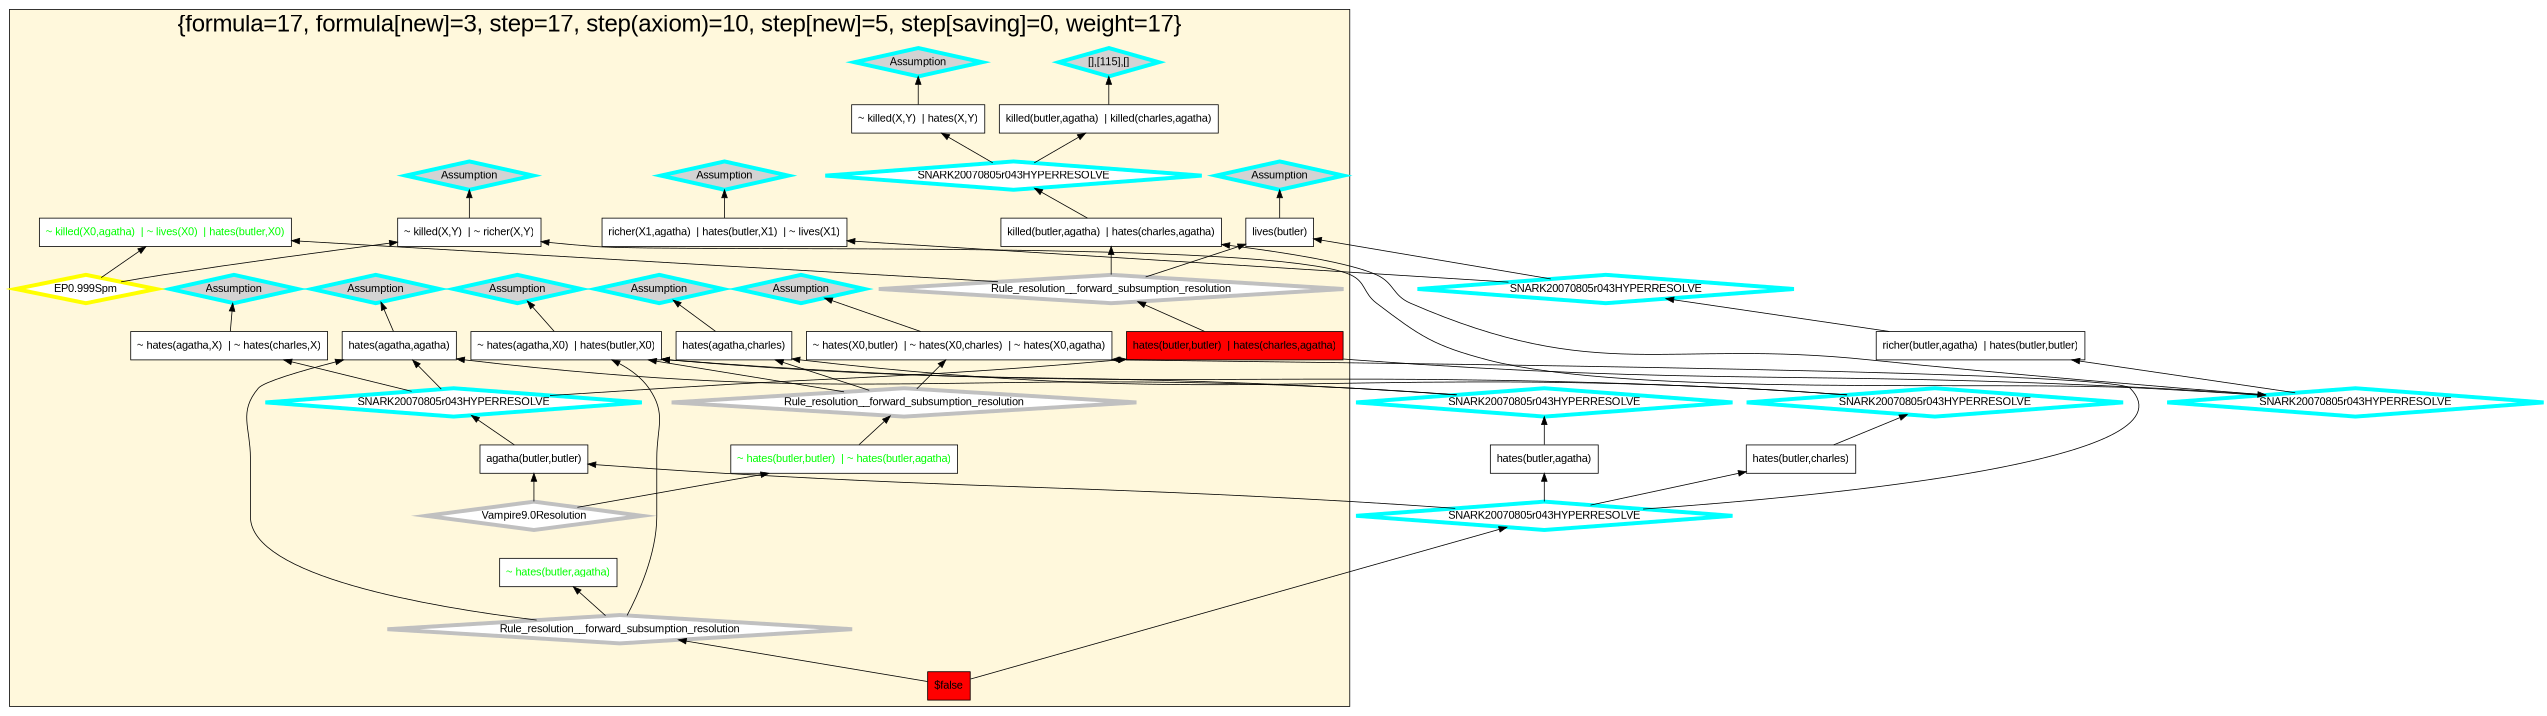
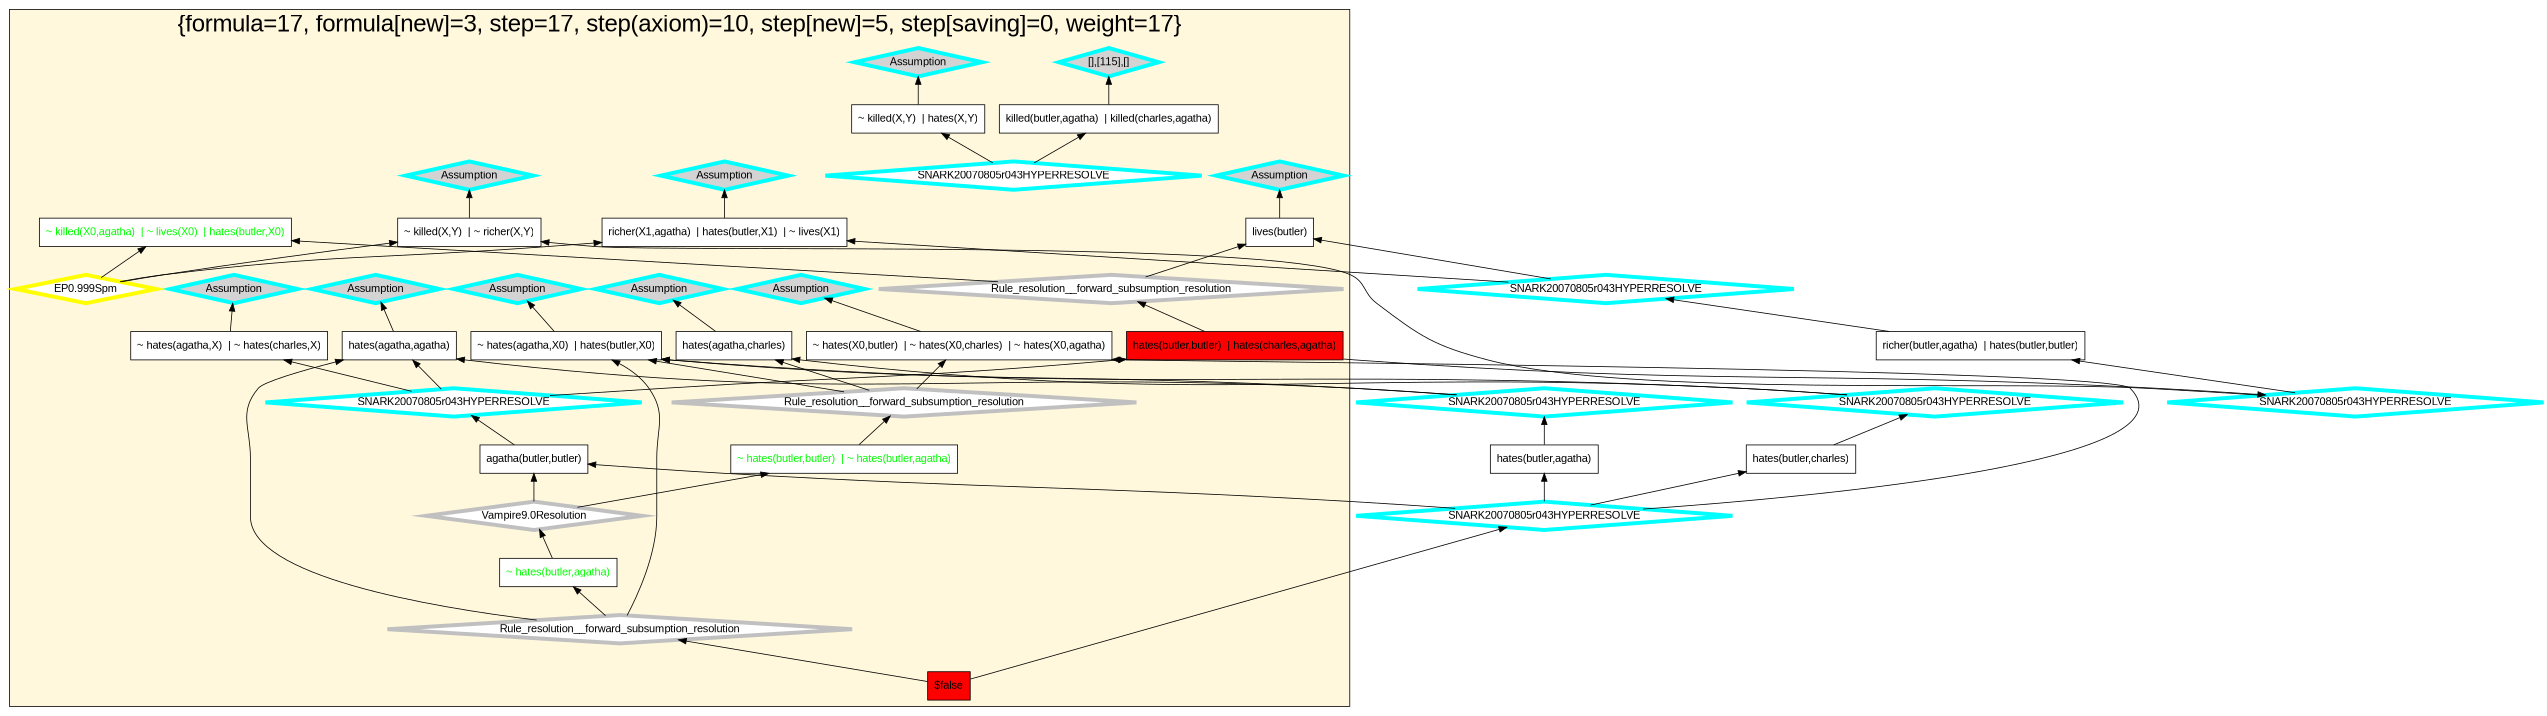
(1111, 232) -> none
none -> (356, 258)
none -> (548, 547)
